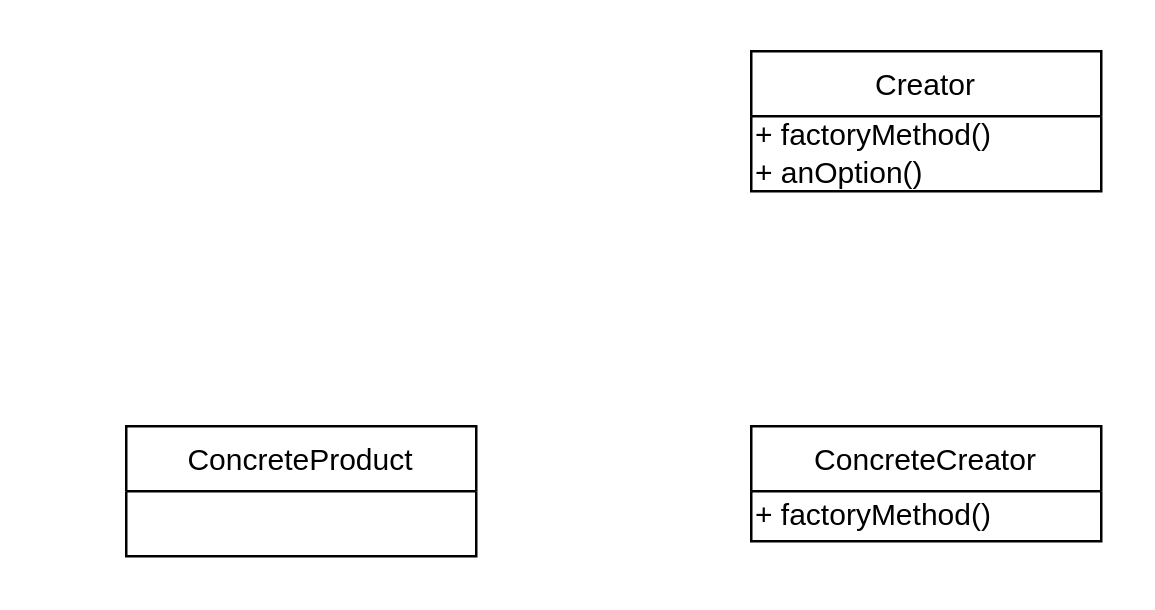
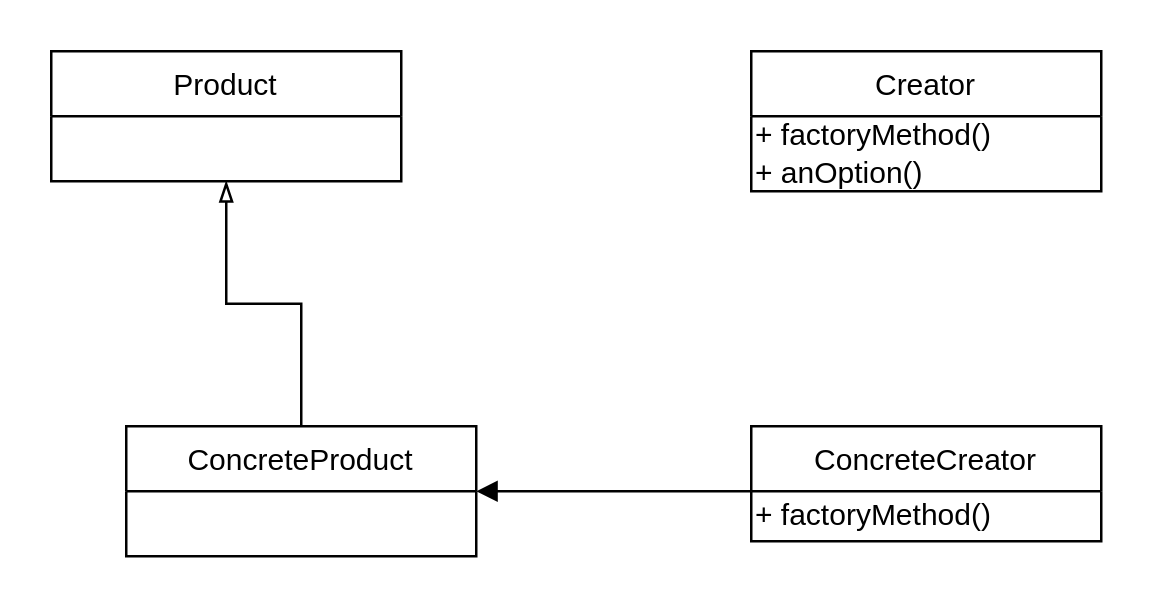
none -> (226, 116)
none -> (272, 304)
none -> (622, 491)
